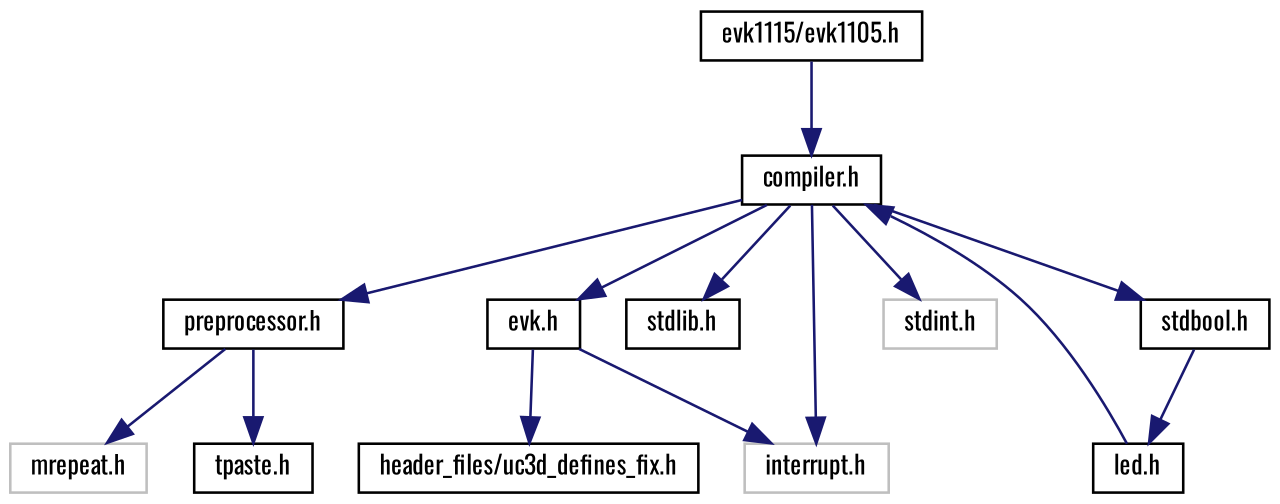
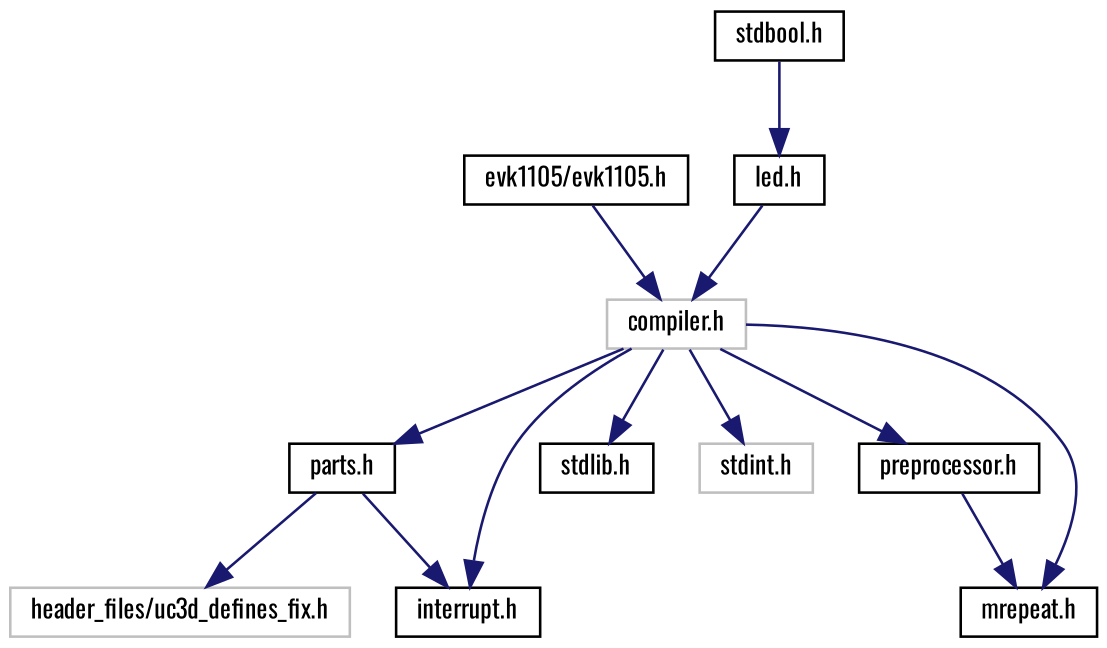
(812, 36) -> (576, 180)
(812, 180) -> (676, 324)
(996, 248) -> (977, 374)
(534, 324) -> (342, 468)
(78, 468) -> (1029, 612)
(253, 468) -> none
(529, 468) -> (180, 612)
(817, 468) -> (468, 612)
